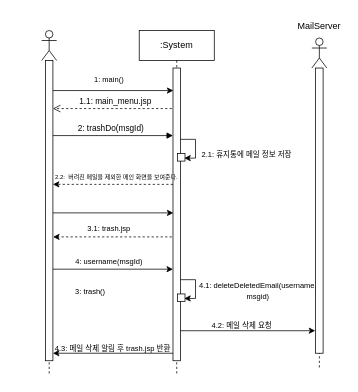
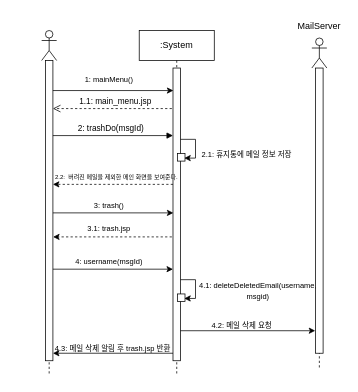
(109, 79) -> (109, 79)
(90, 291) -> (109, 205)
